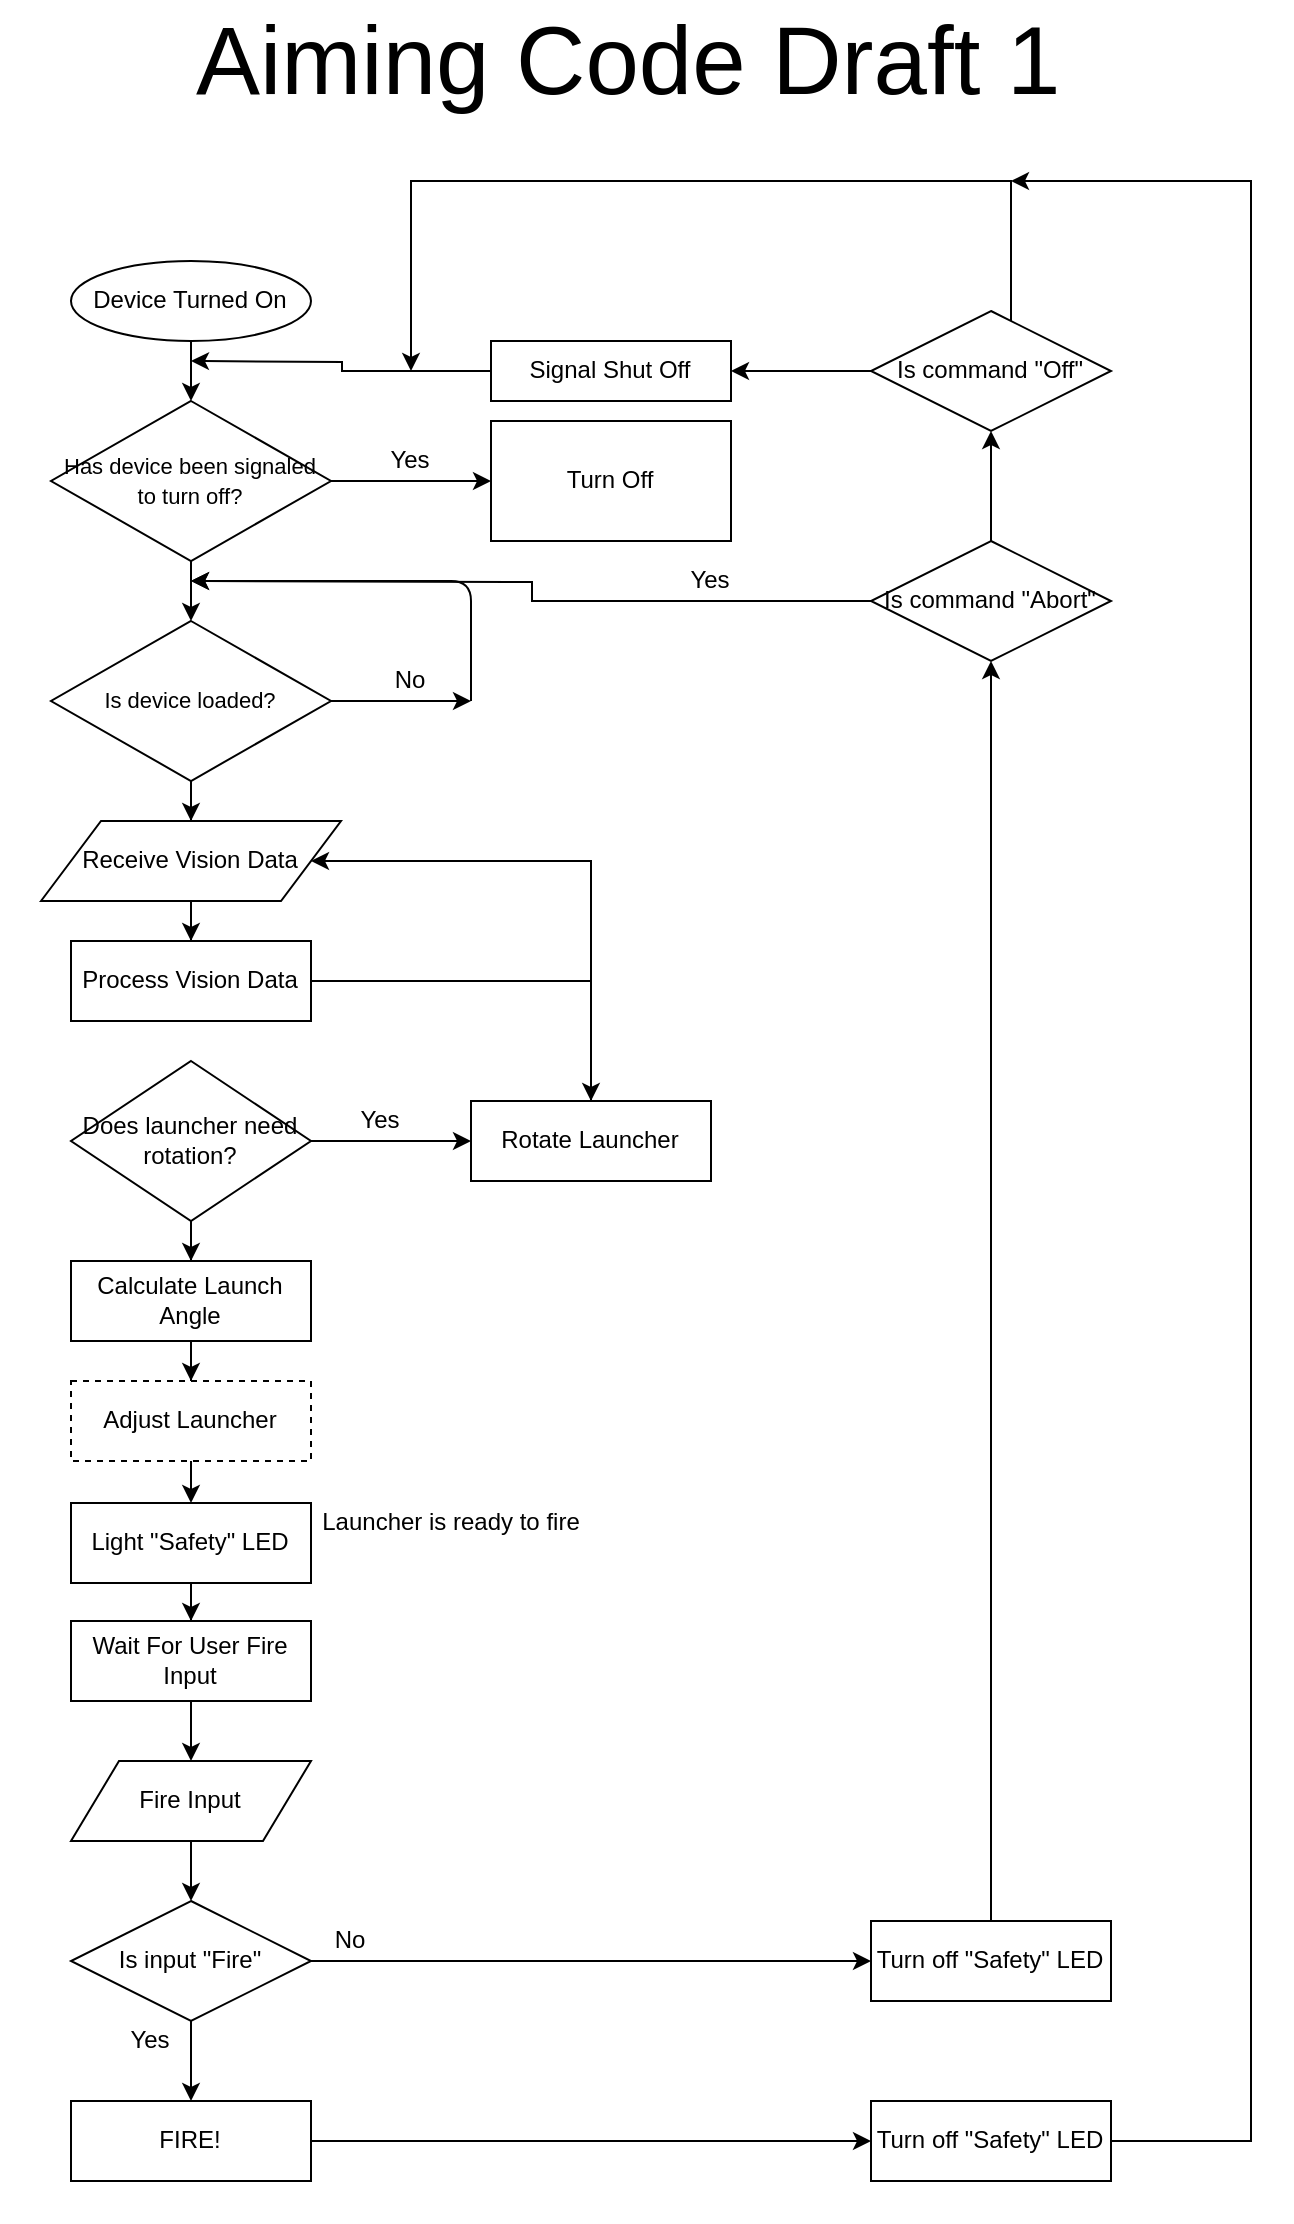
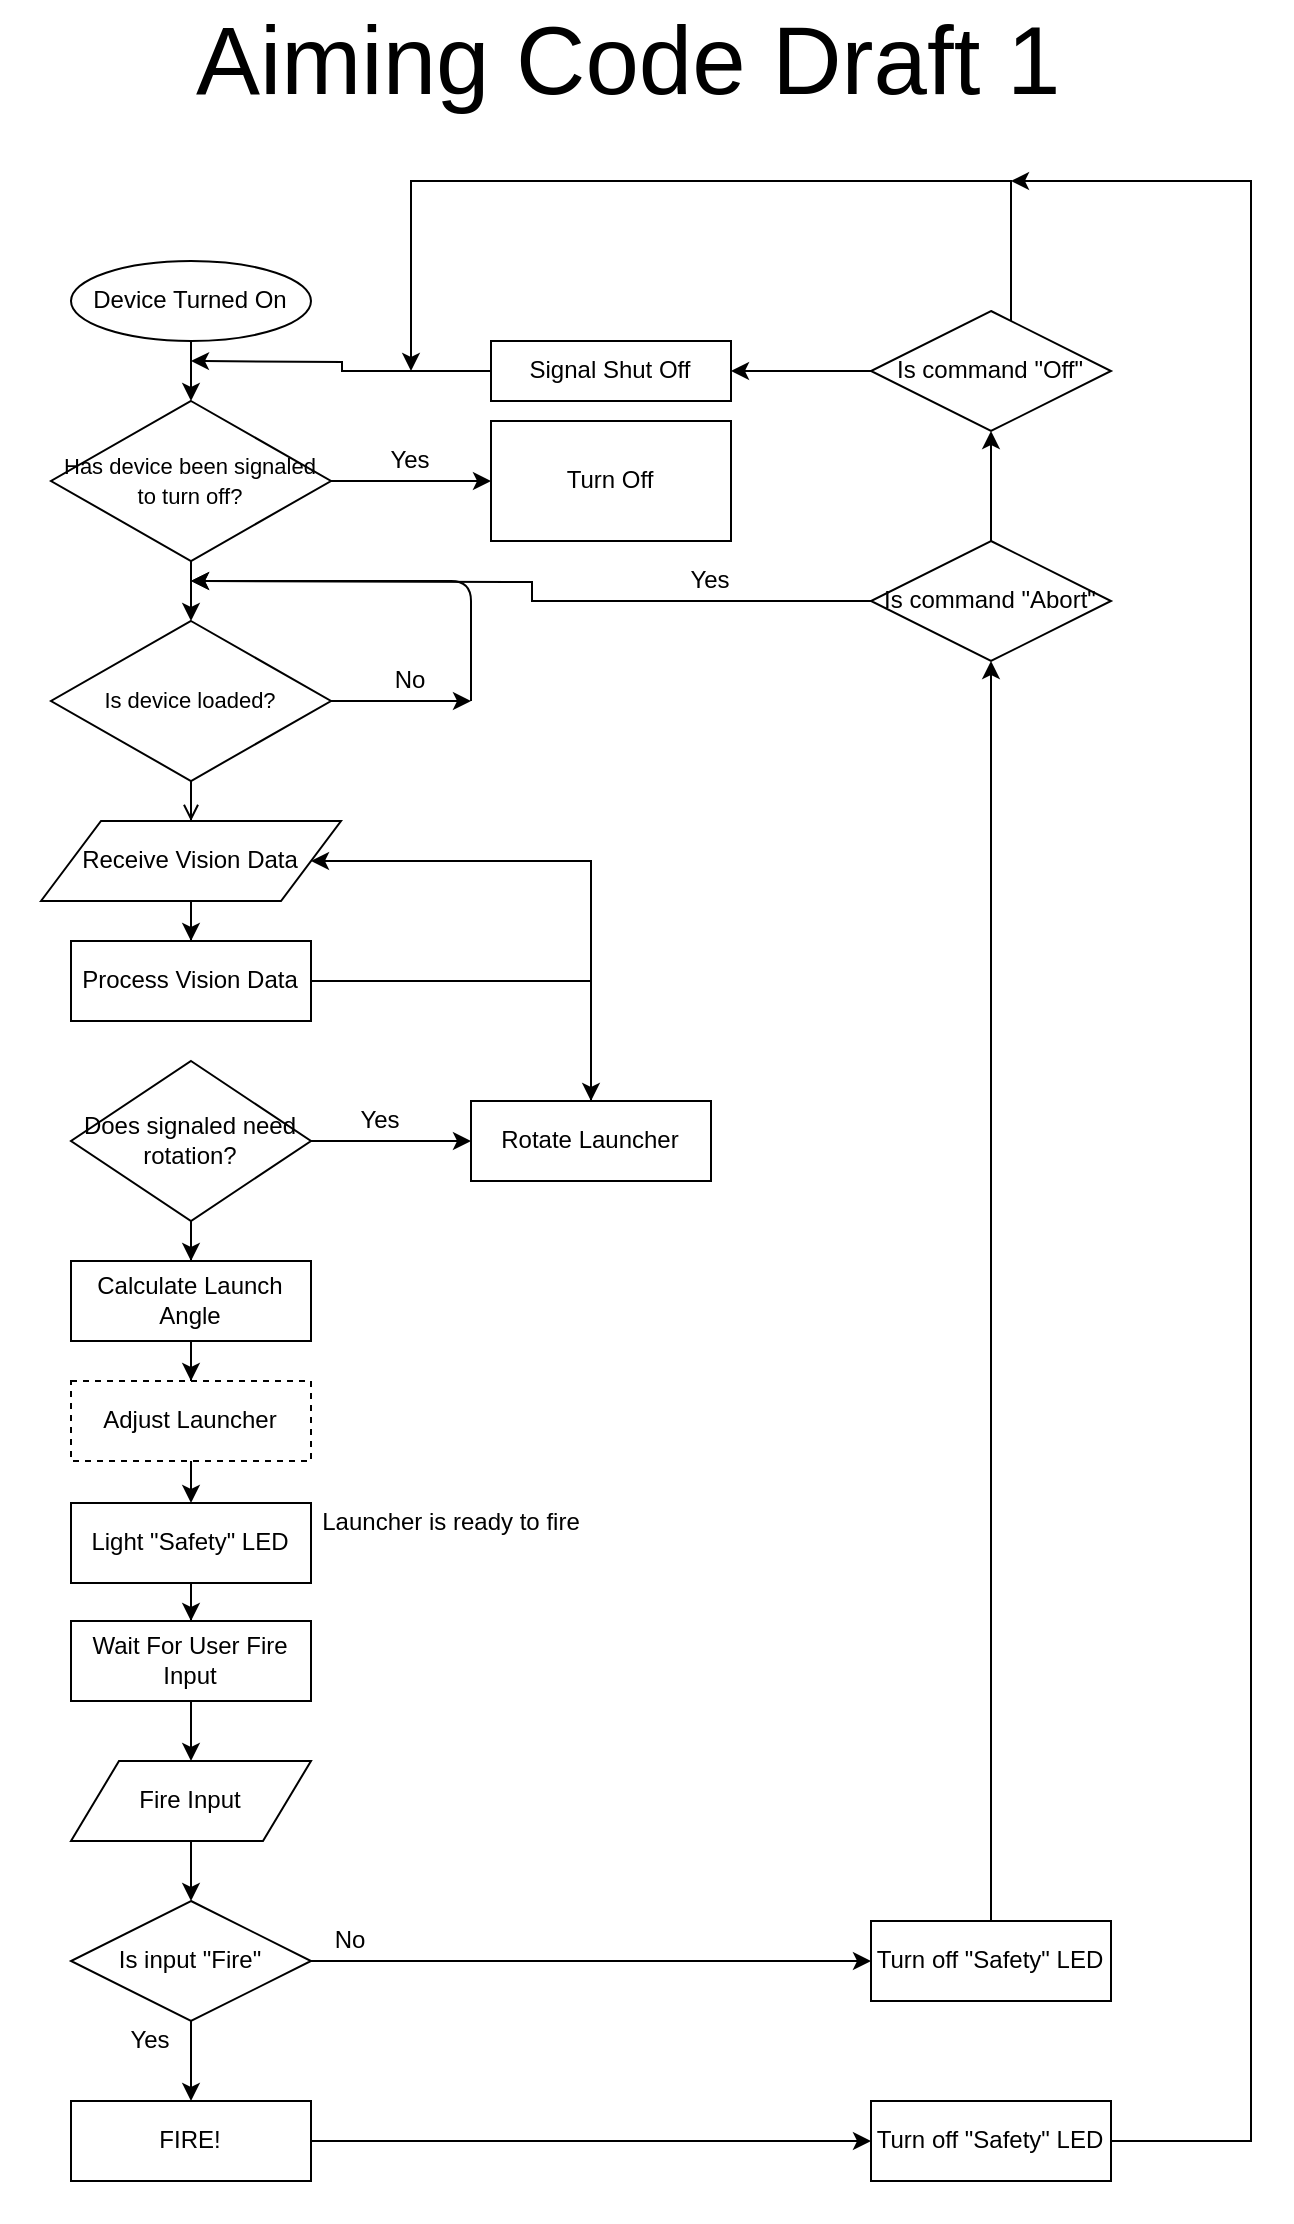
(191, 806) -> (191, 809)
(191, 1141) -> (191, 1141)
